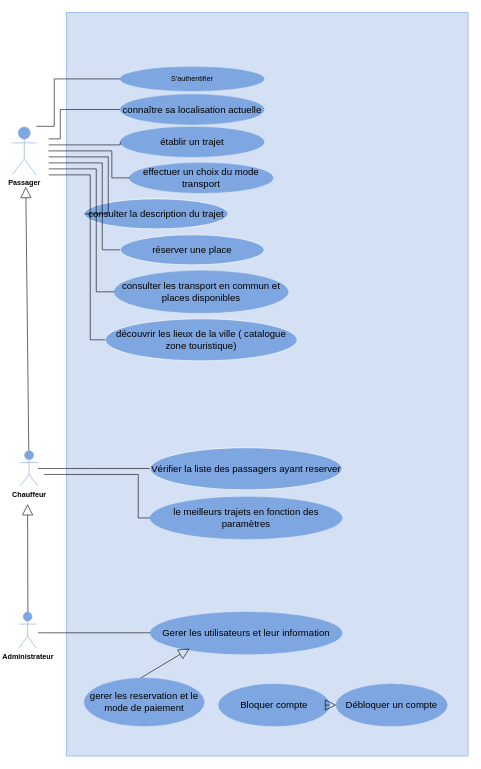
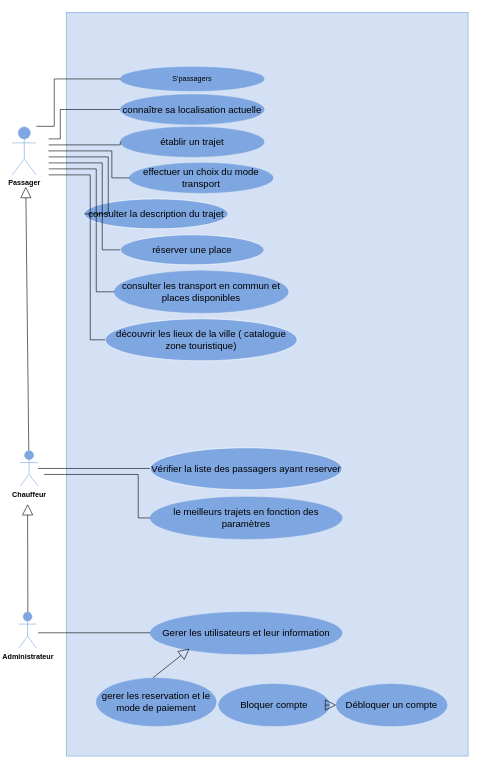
(192, 79) -> (192, 79)
(144, 702) -> (156, 702)
